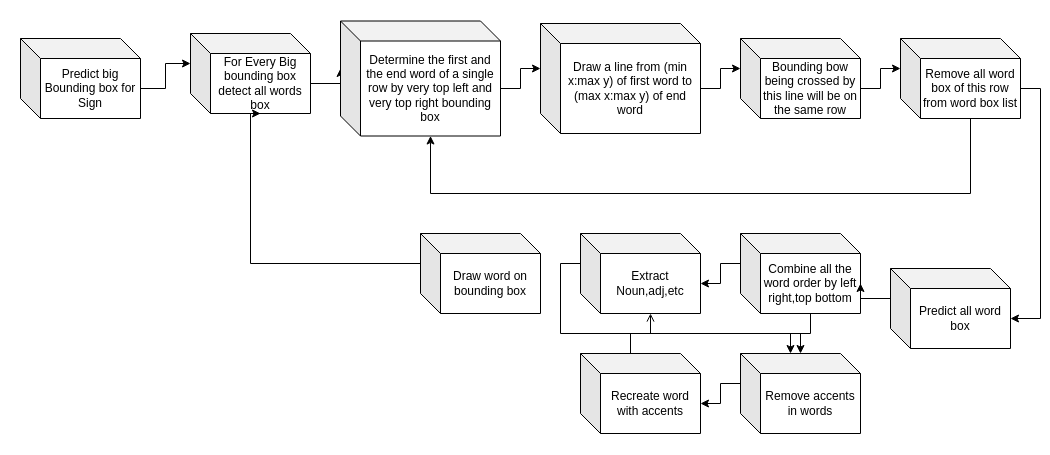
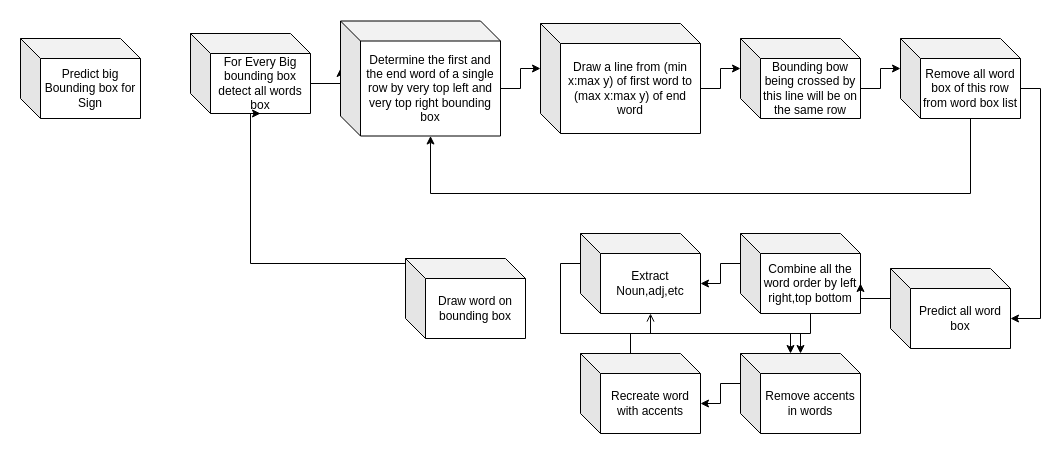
(166, 80) -> none
(481, 274) -> (466, 299)
